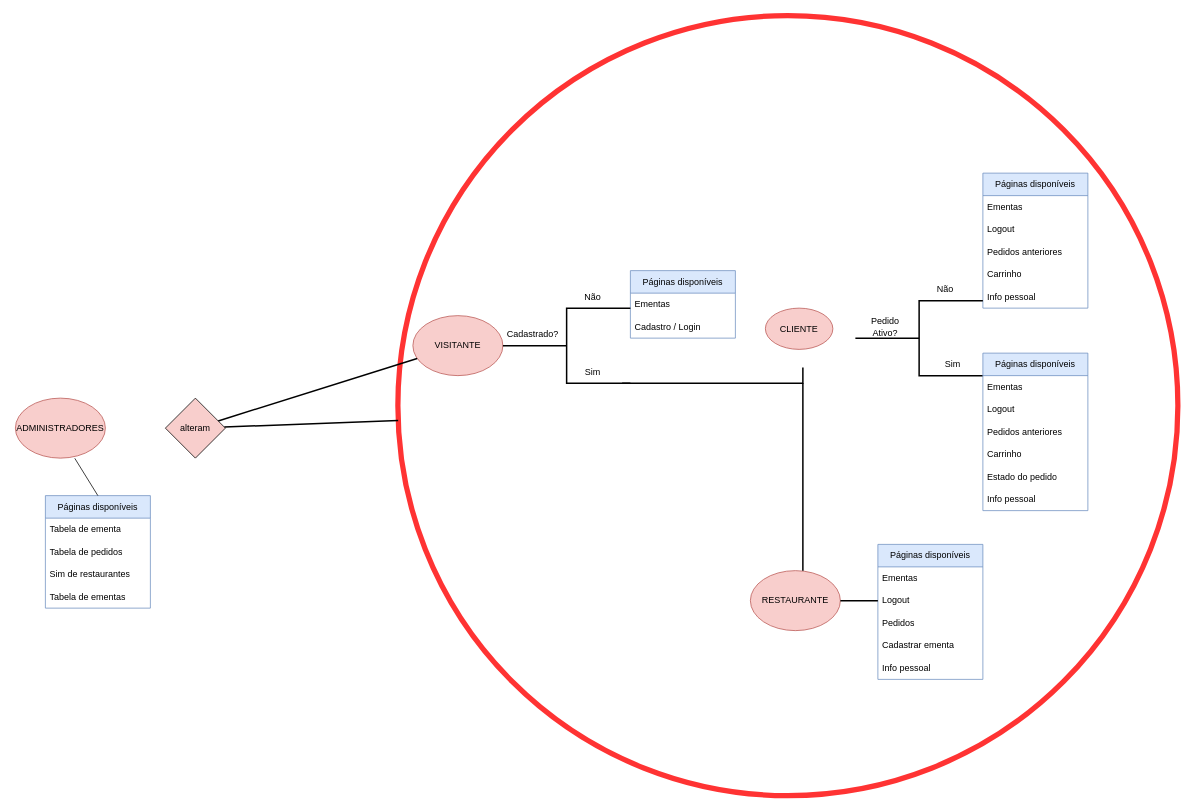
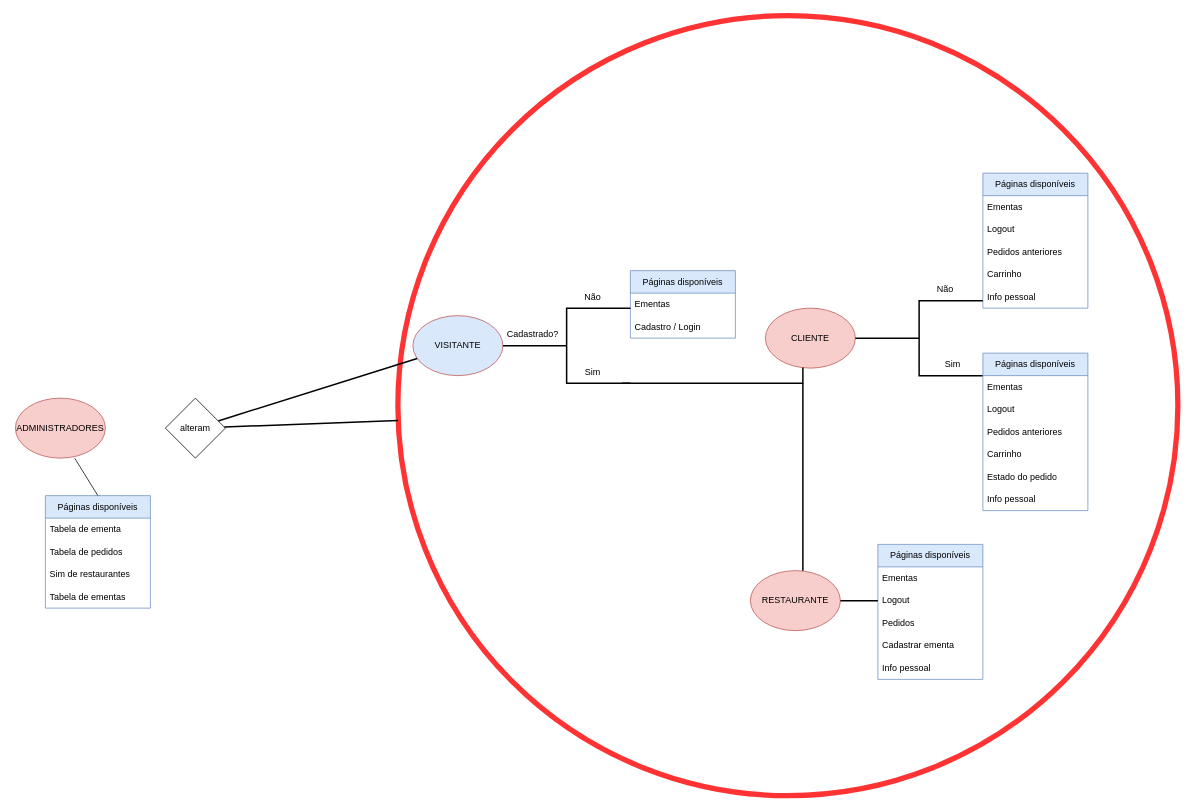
(885, 327) -> none
(799, 329) -> (810, 338)
(458, 345) -> (458, 345)
(195, 428) -> (195, 428)
